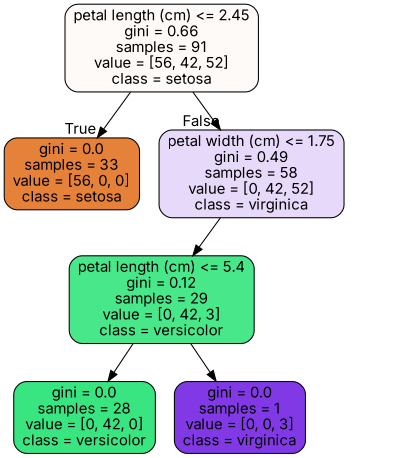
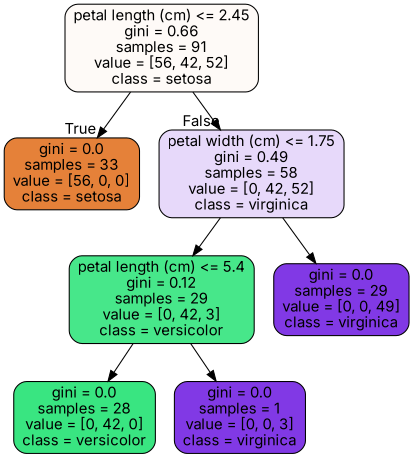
none -> (341, 300)
